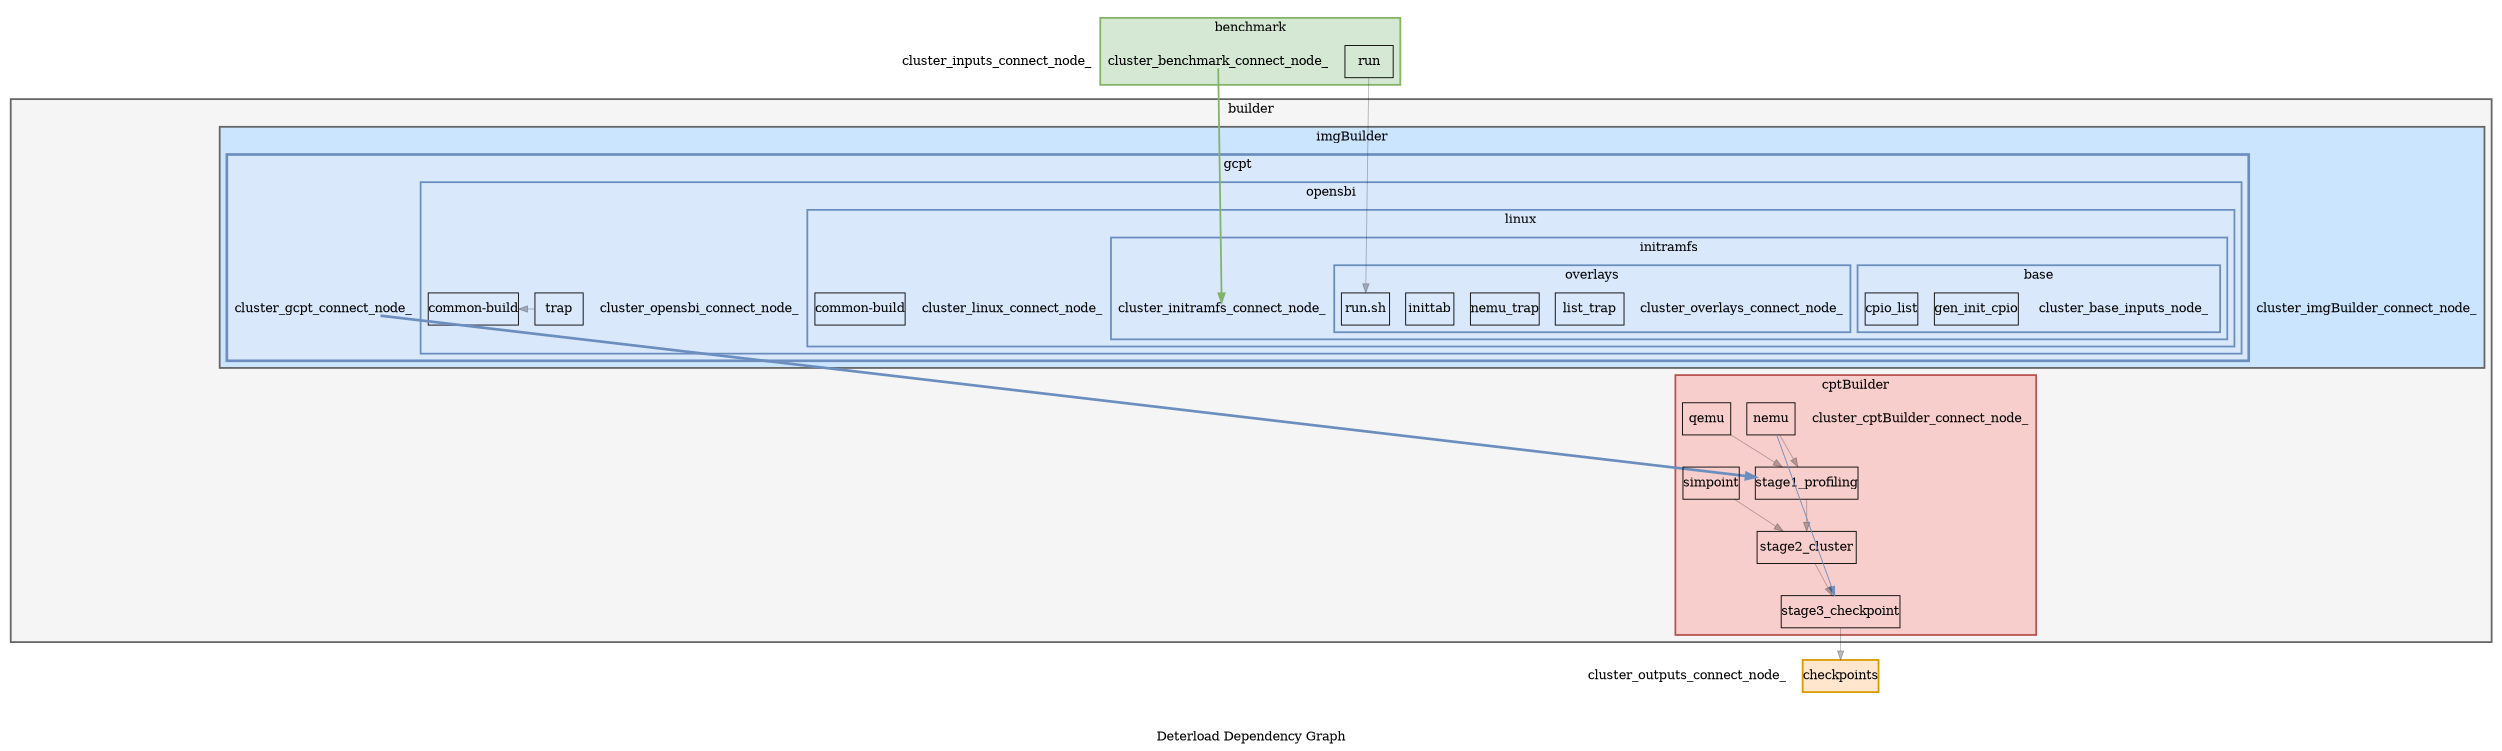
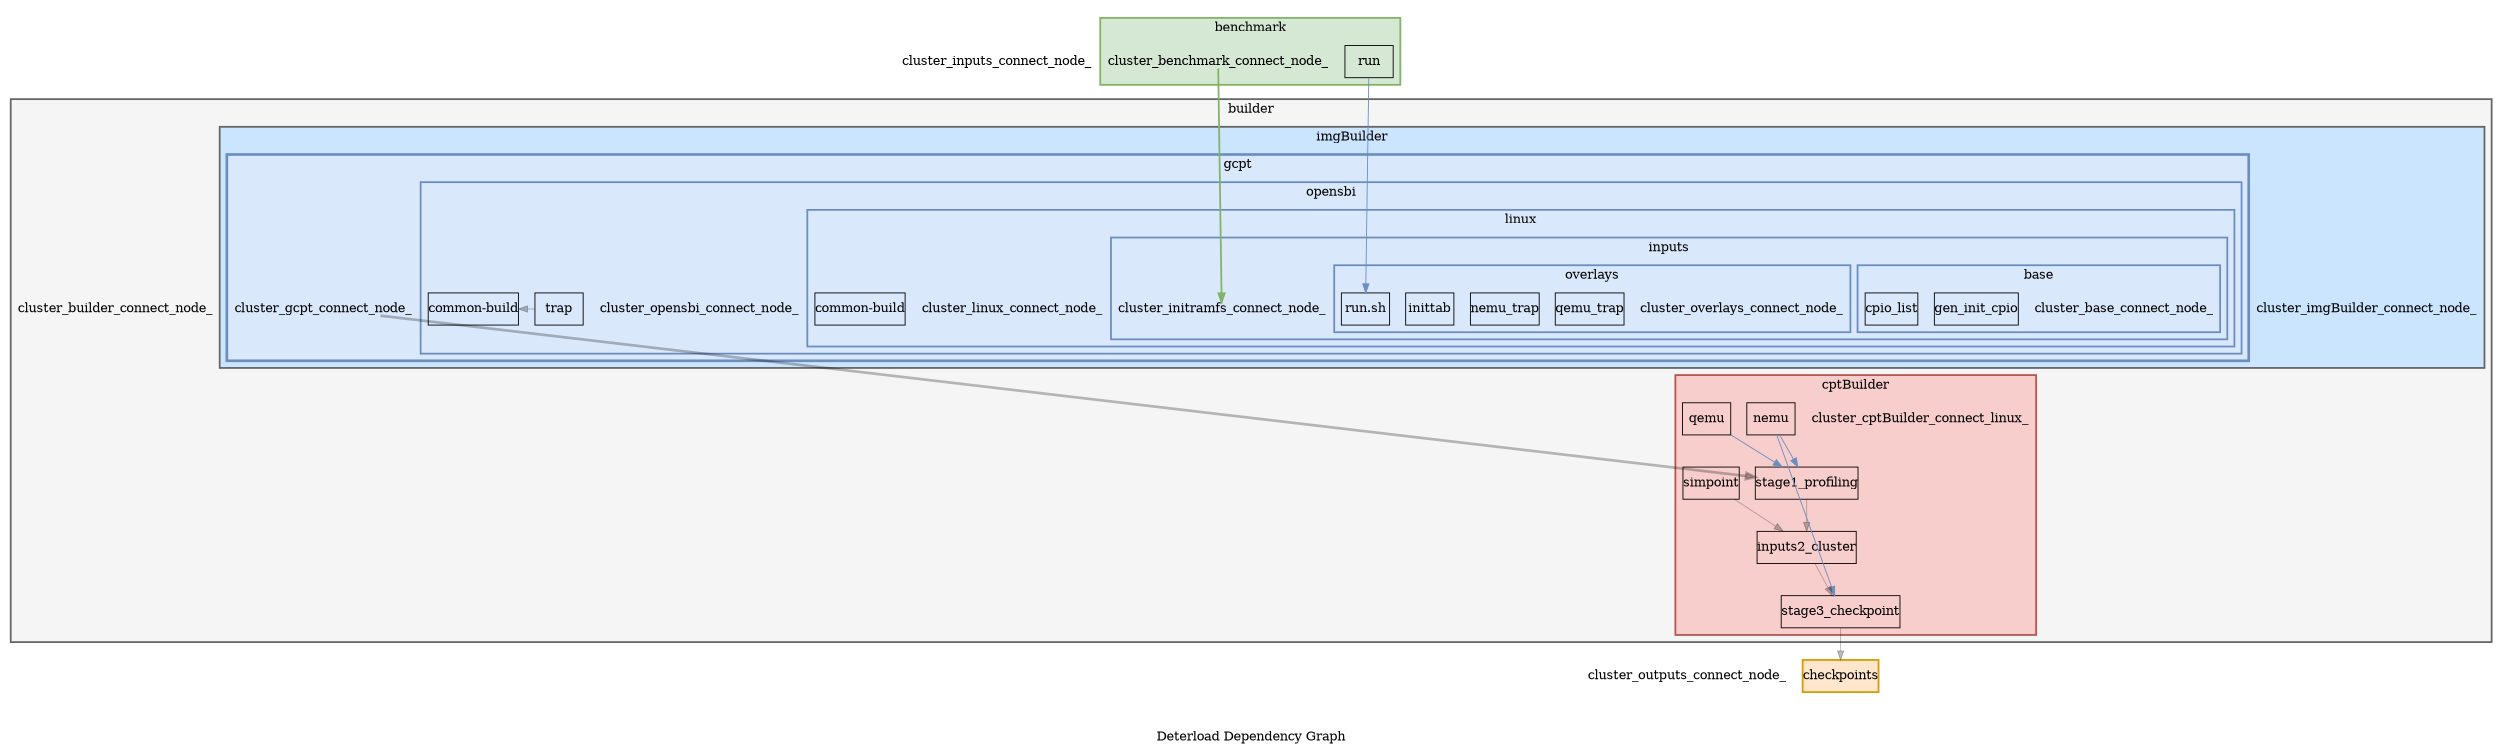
(1367, 176) -> (1367, 176)
(1669, 248) -> (1669, 248)
none -> (115, 309)
(1590, 309) -> (1590, 309)
(2124, 309) -> (2124, 309)
(1063, 396) -> (1063, 396)
(1920, 419) -> (1920, 419)
(1787, 448) -> (1787, 448)
(1753, 449) -> (1753, 449)
(1807, 547) -> (1807, 547)
